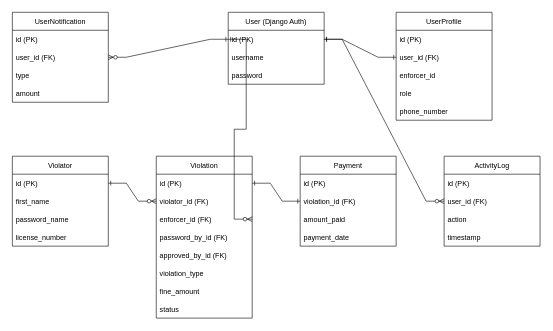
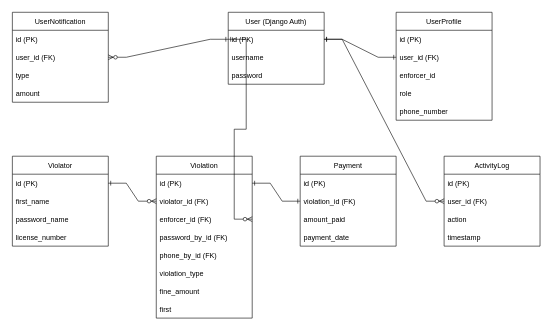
(196, 256) -> (190, 256)
(172, 310) -> (169, 310)
